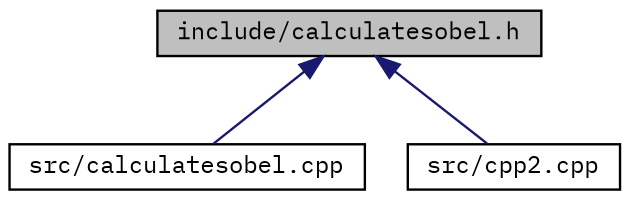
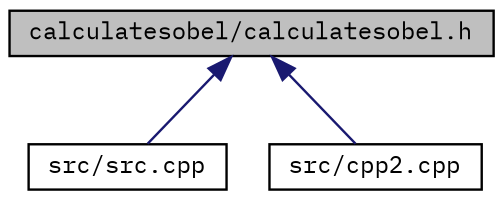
(349, 33) -> (252, 33)
(187, 167) -> (128, 167)
